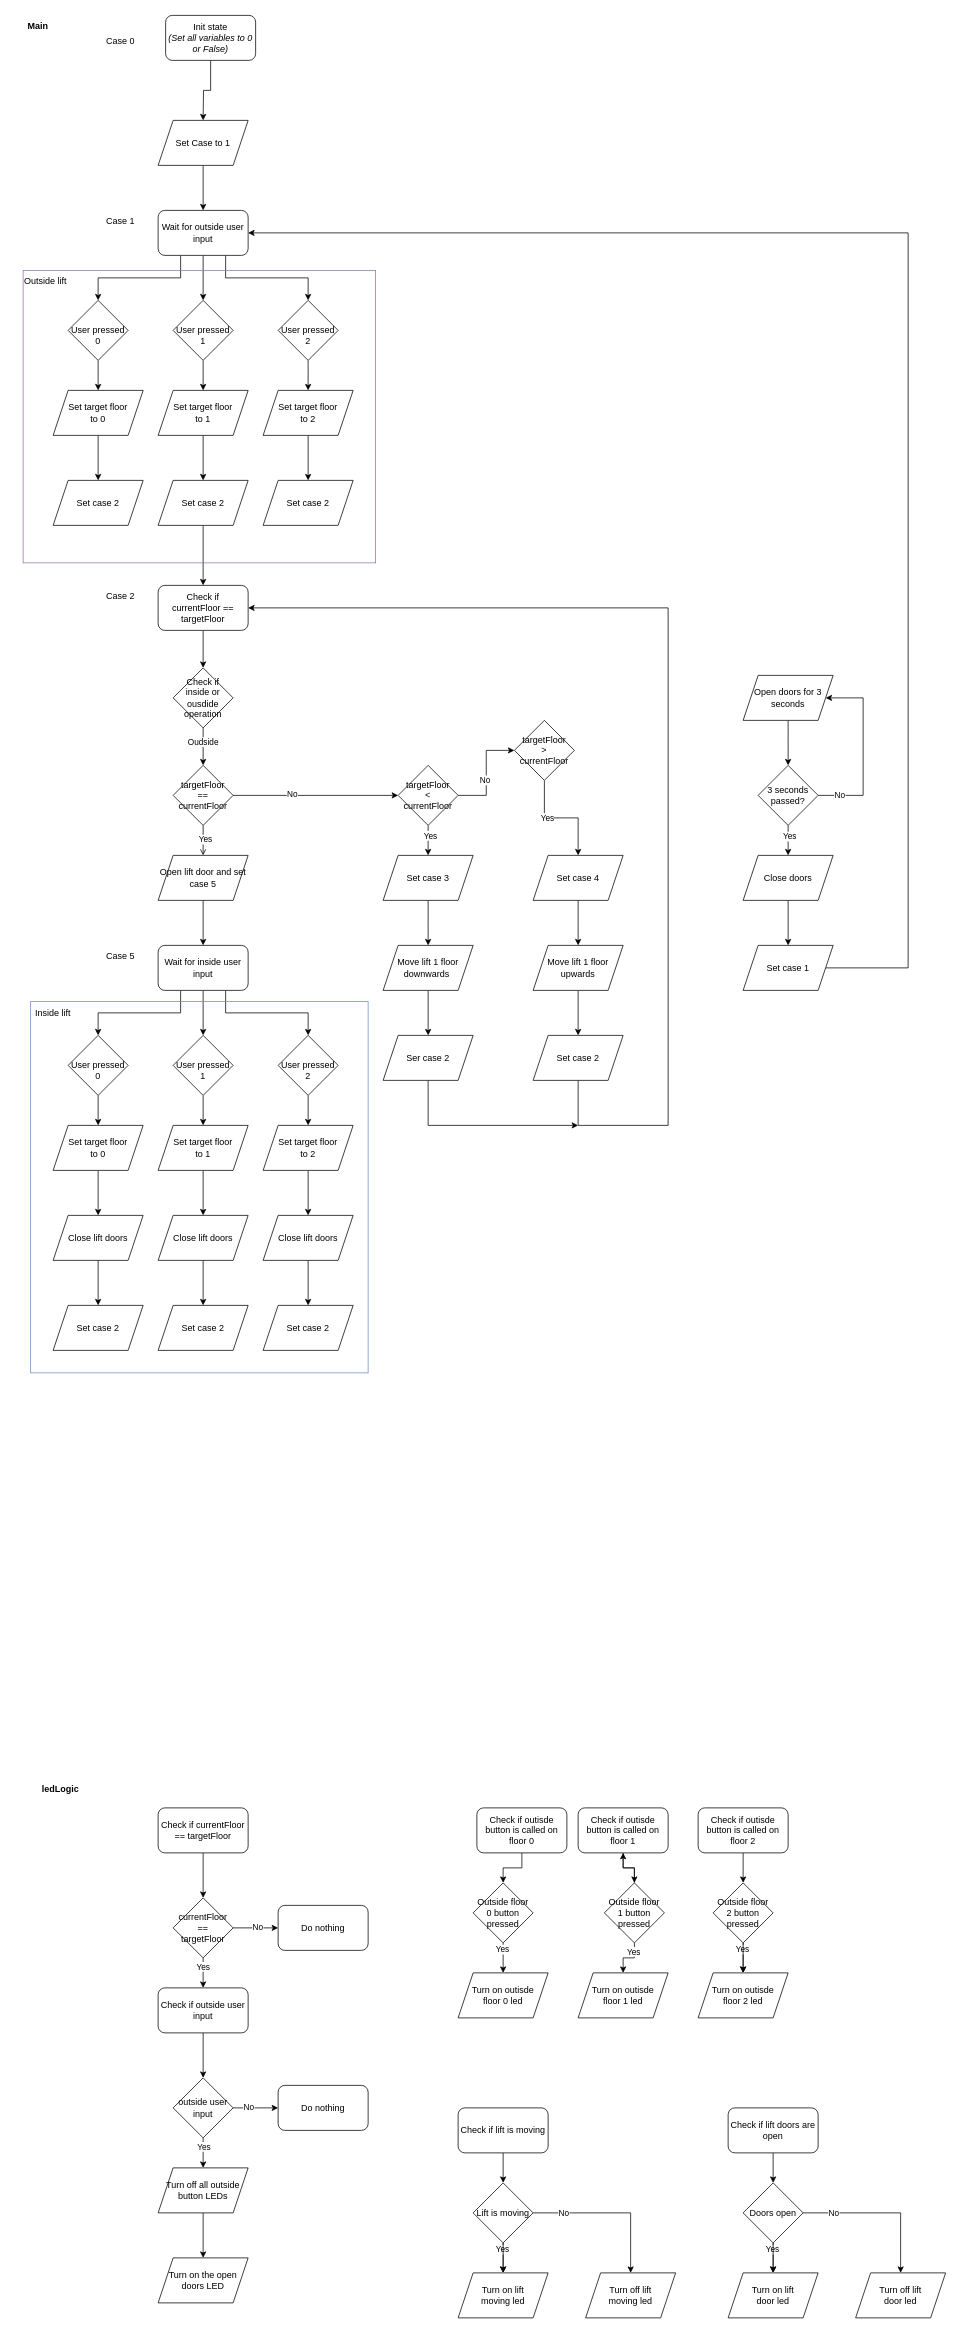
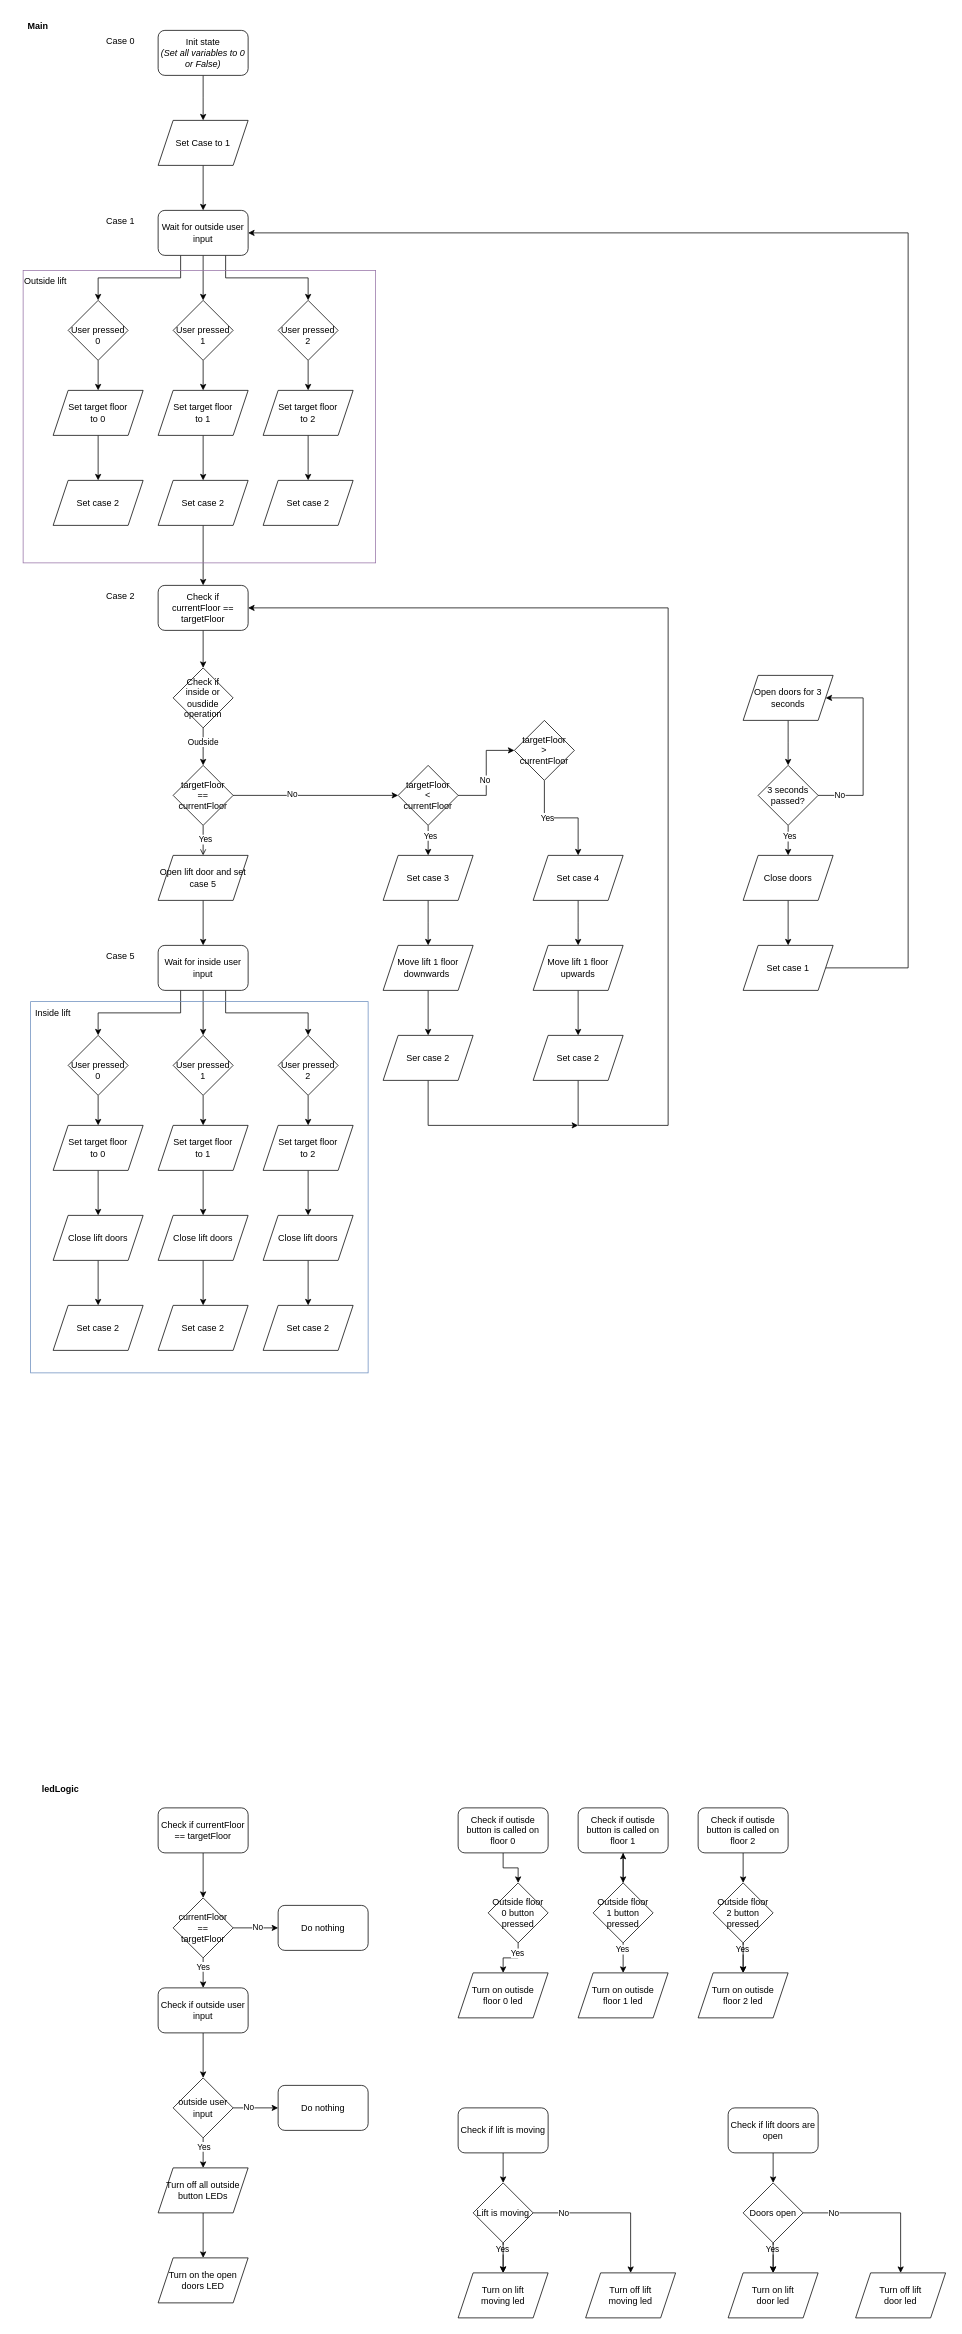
(210, 38) -> (203, 53)
(522, 1830) -> (503, 1830)
(503, 1913) -> (518, 1913)
(634, 1913) -> (623, 1913)
